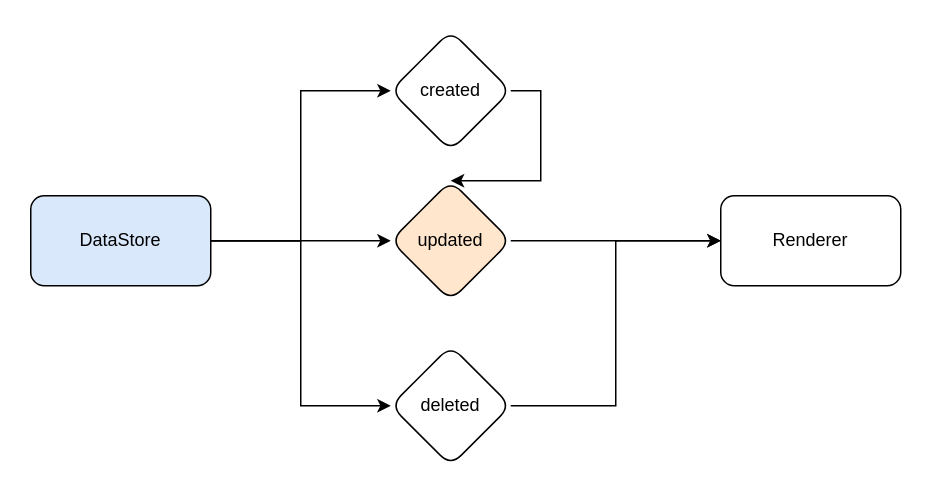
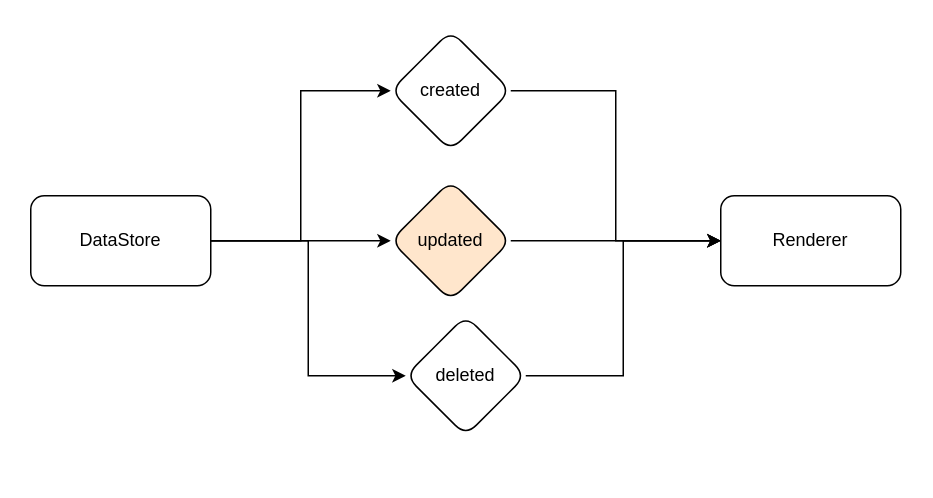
(541, 174) -> (616, 125)
(121, 241) -> (121, 241)
(451, 406) -> (466, 376)
